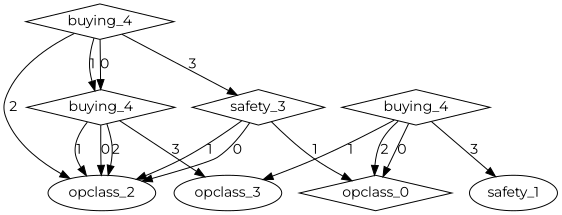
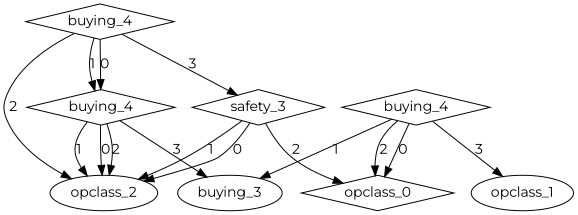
(316, 150) -> (296, 150)
(228, 193) -> (230, 193)
(513, 193) -> (522, 193)
